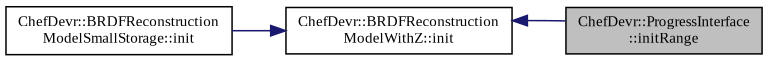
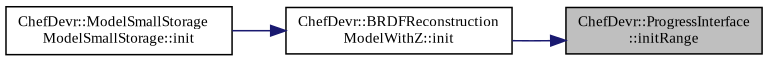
(547, 21) -> (531, 41)
(119, 31) -> (119, 31)
